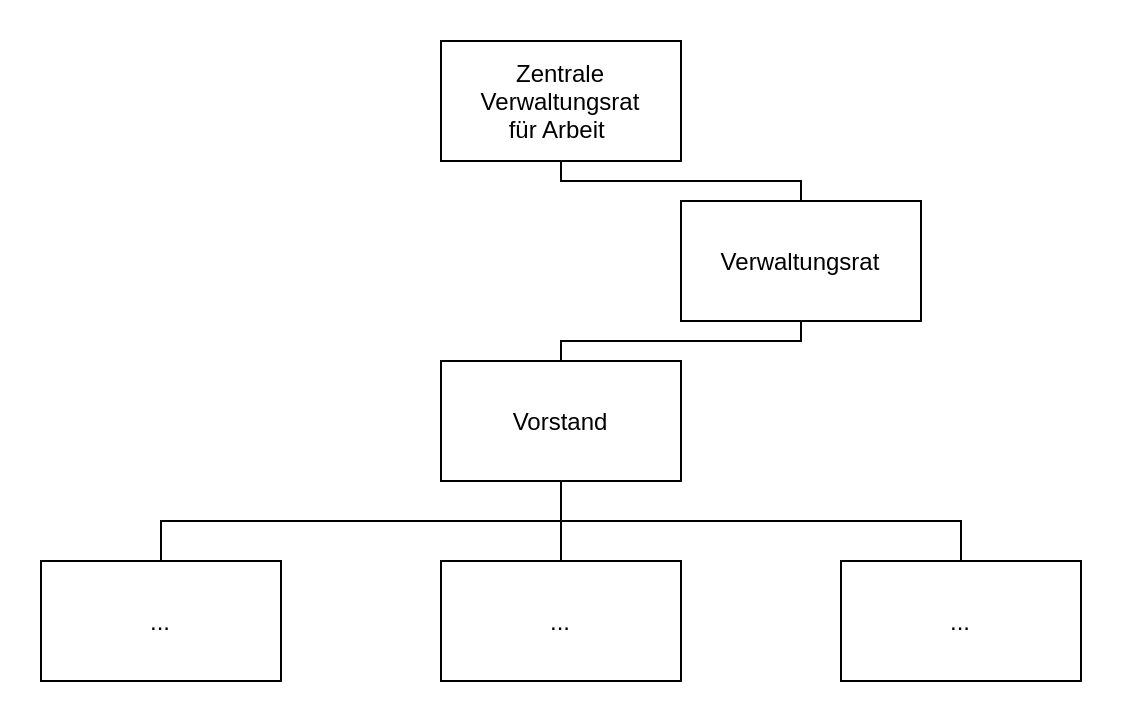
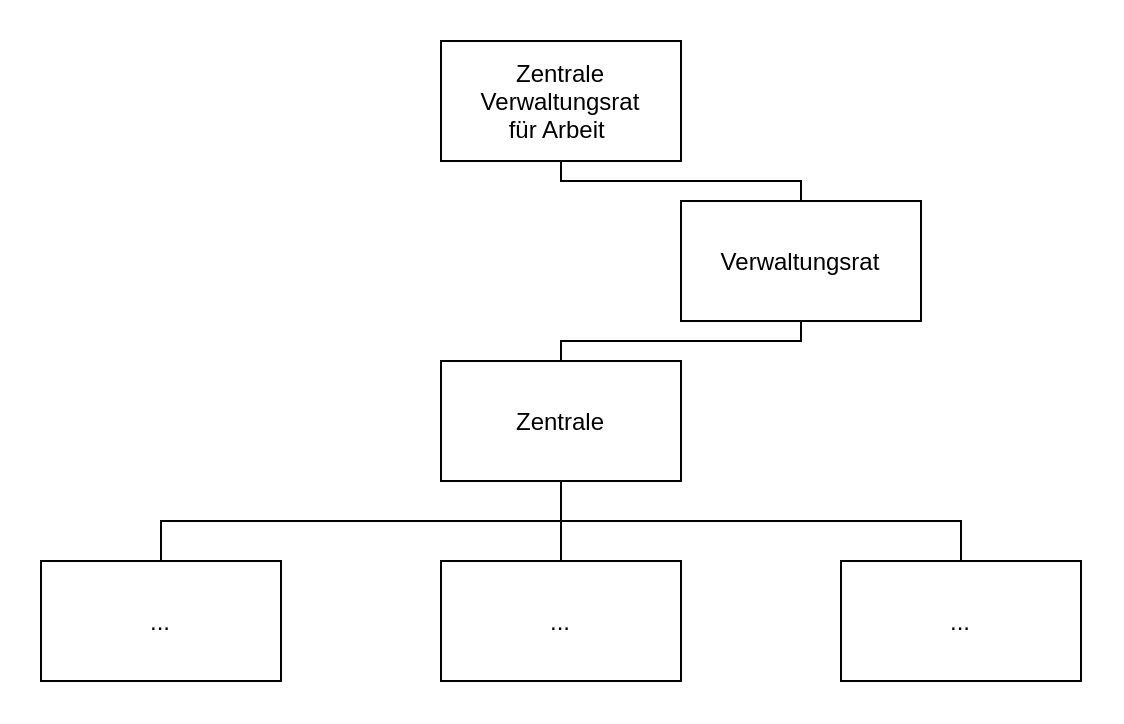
(560, 422) -> (560, 422)
